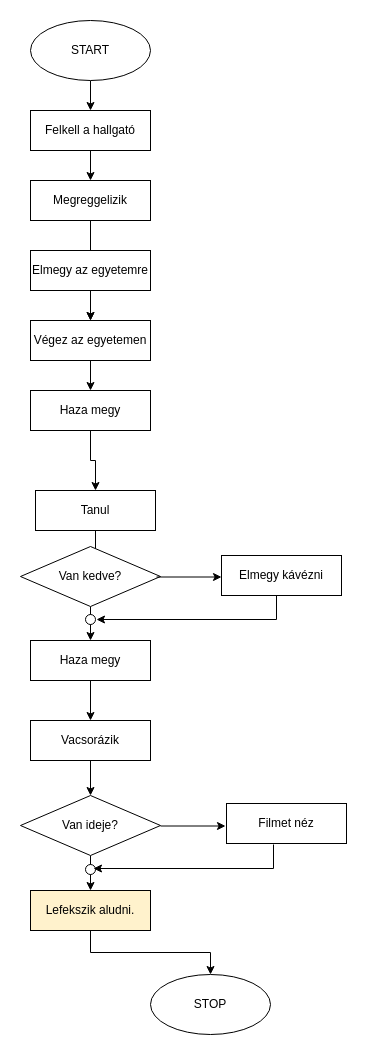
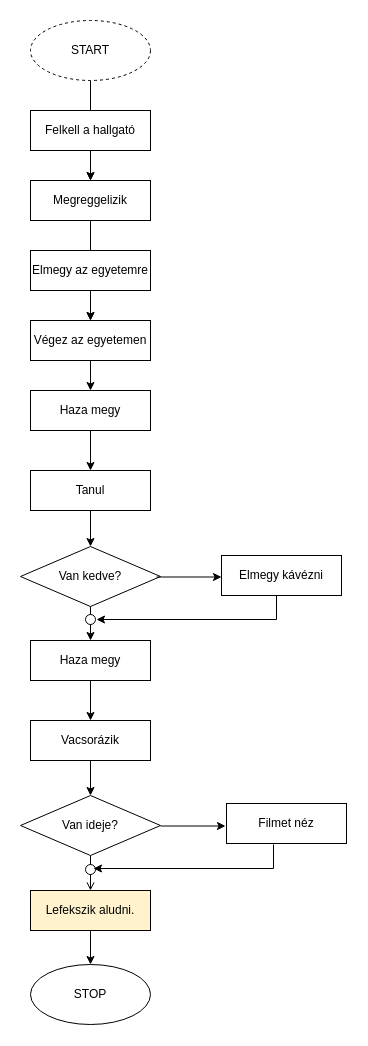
(91, 51) -> (91, 51)
(91, 102) -> (91, 105)
(96, 511) -> (91, 491)
(91, 882) -> (91, 884)
(211, 1005) -> (91, 995)
